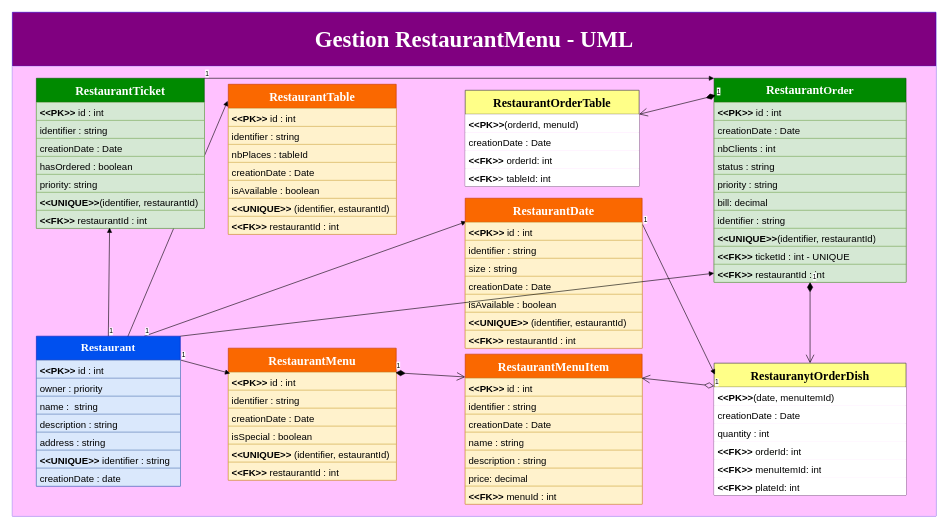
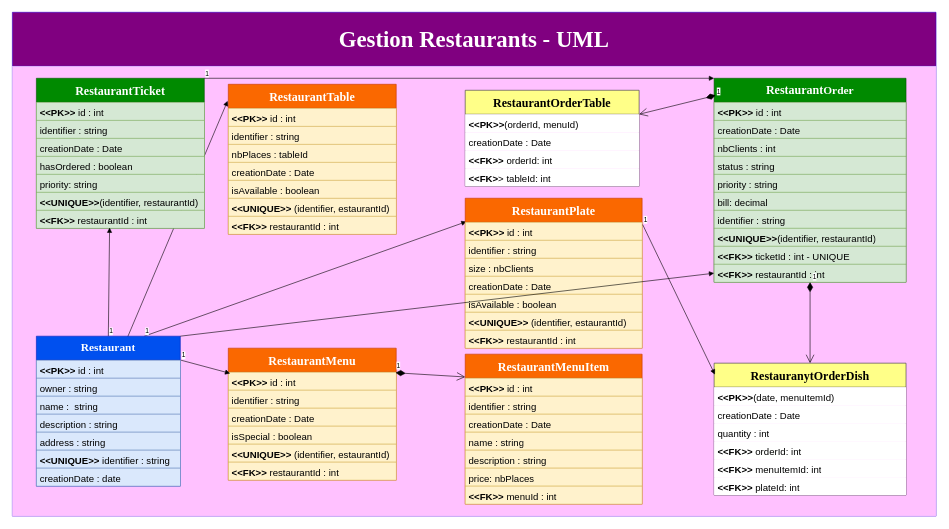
(474, 39) -> (474, 39)
(554, 210) -> (554, 210)
(505, 267) -> (513, 267)
(675, 382) -> none
(86, 387) -> (81, 387)
(508, 477) -> (513, 477)
